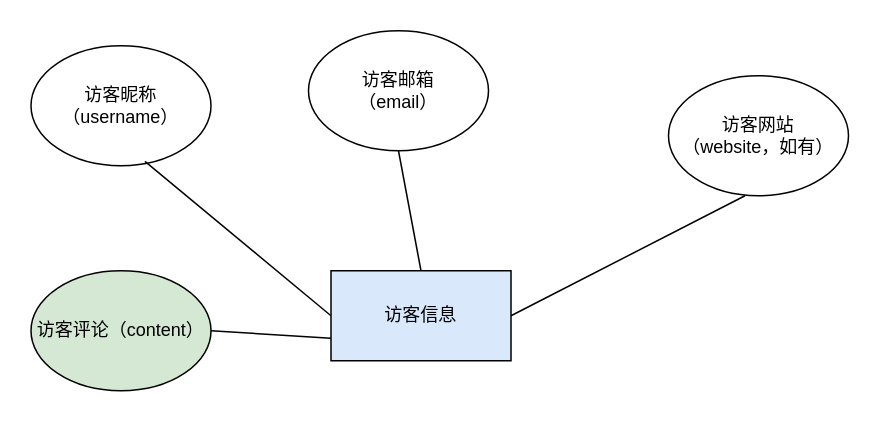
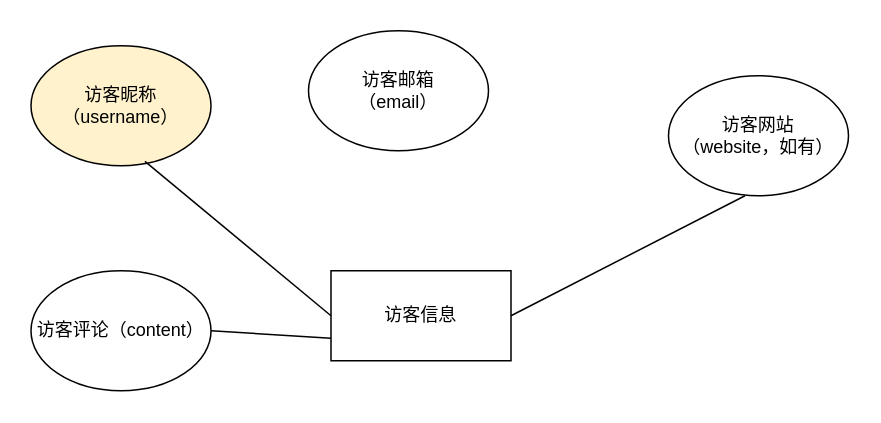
(121, 106) -> (121, 106)
(410, 211) -> none
(421, 316) -> (421, 316)
(121, 331) -> (121, 331)
